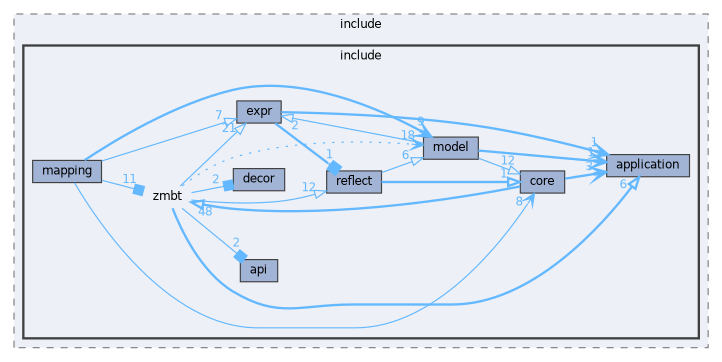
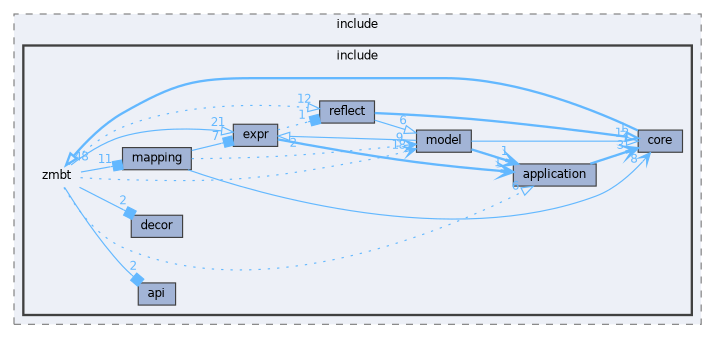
(248, 88) -> (298, 155)
(295, 138) -> (293, 126)
(163, 142) -> (207, 147)
(580, 176) -> (608, 158)
(117, 184) -> (96, 169)
(253, 203) -> (181, 111)
(400, 304) -> (285, 267)
